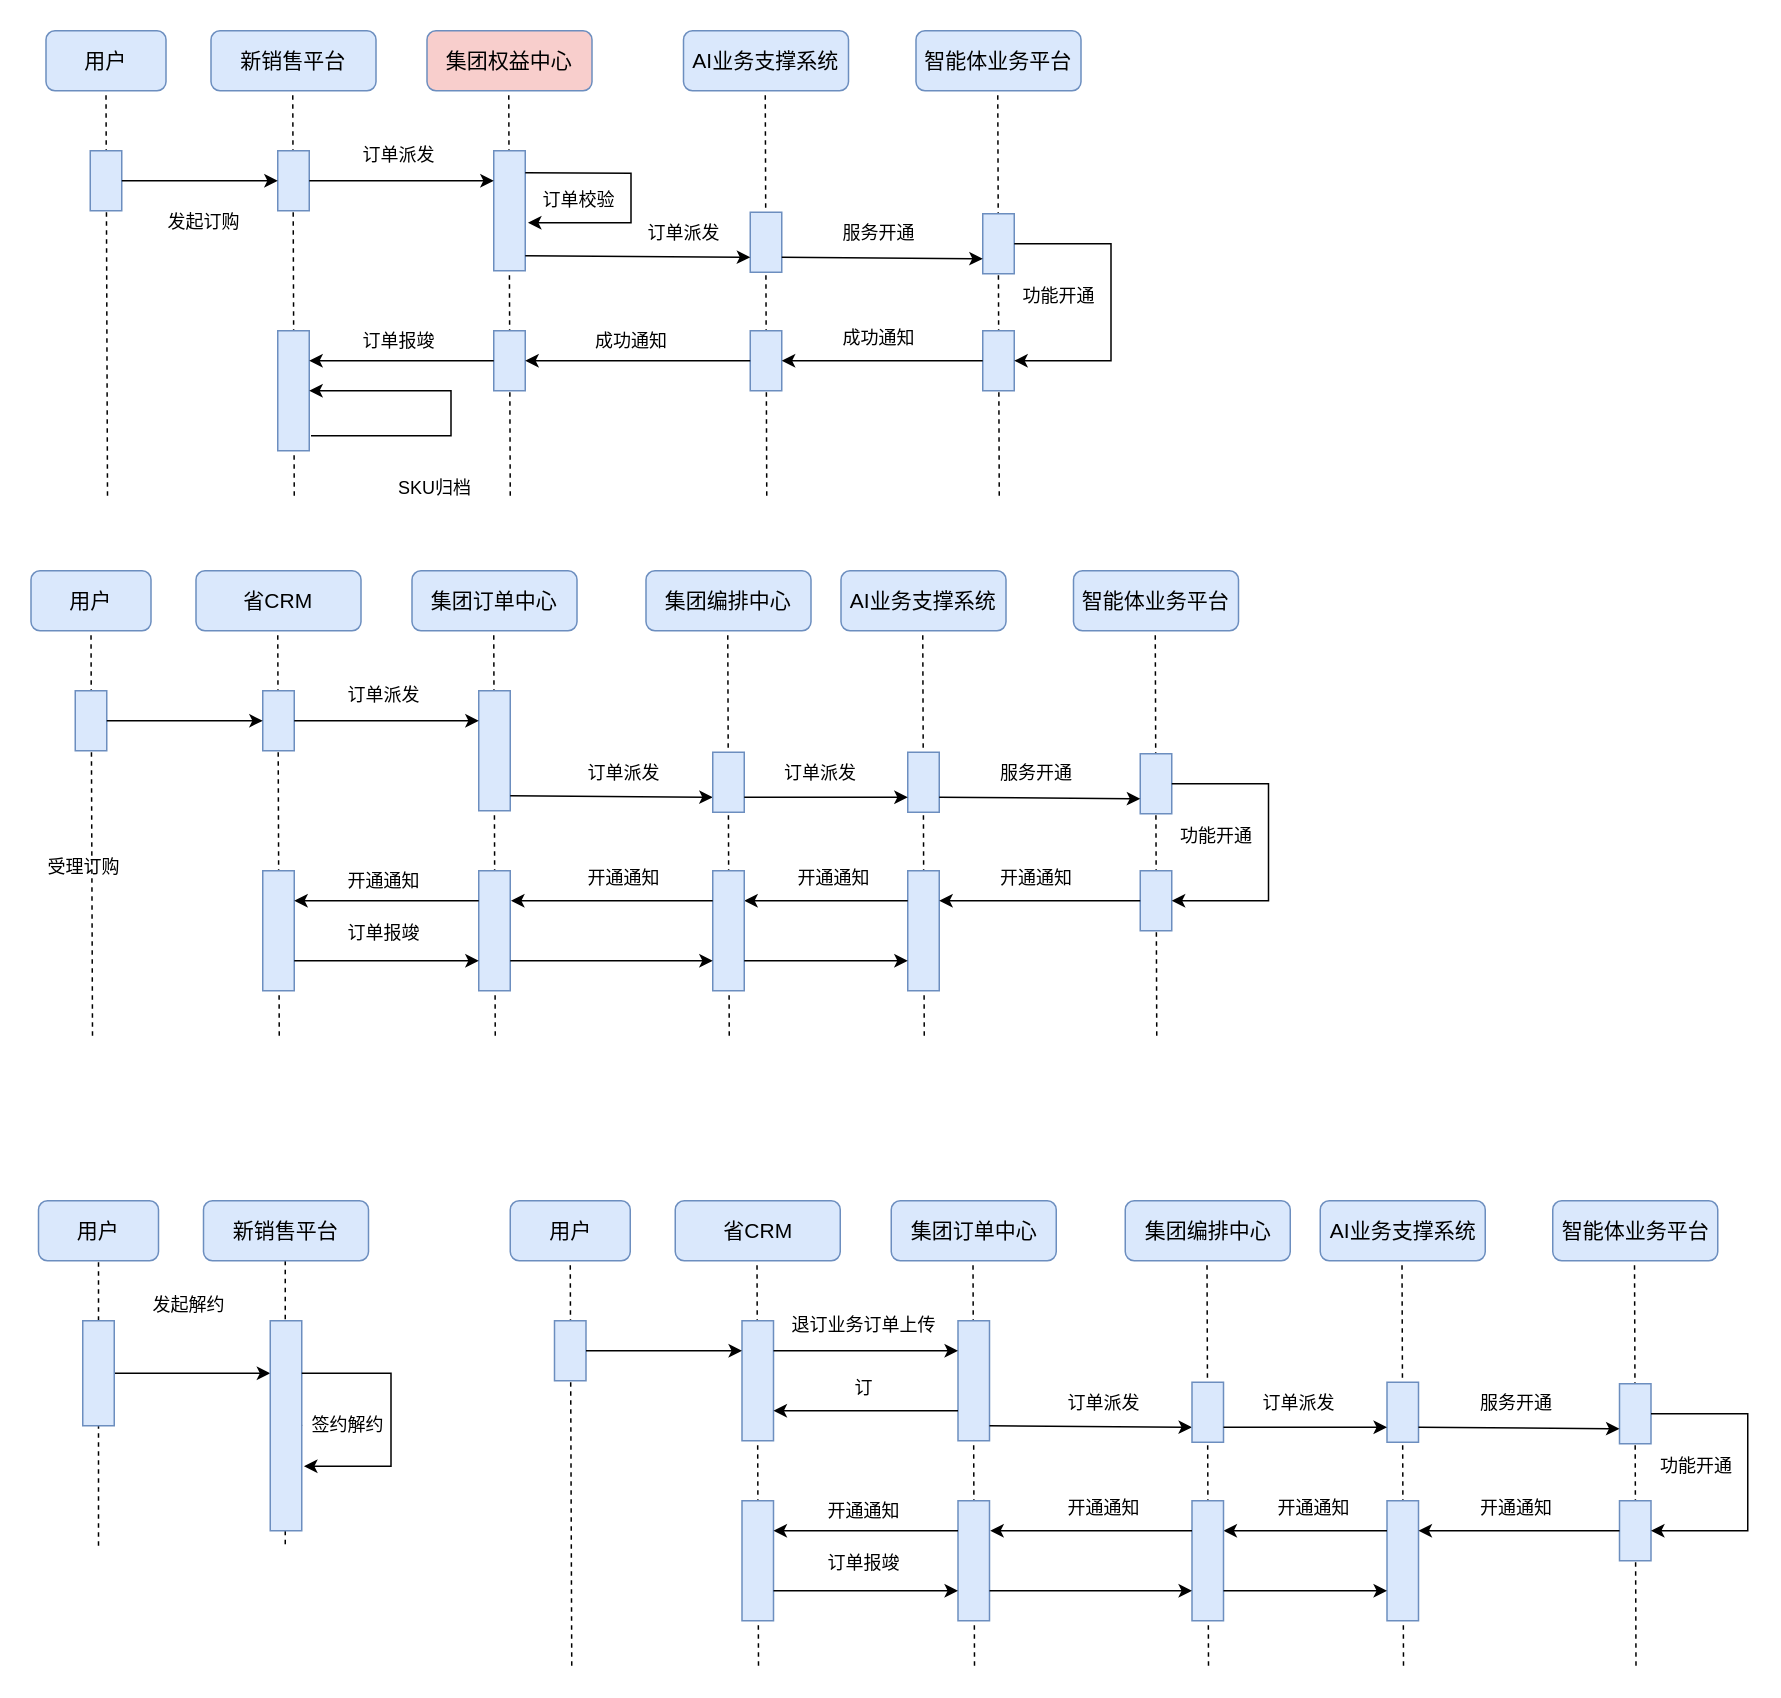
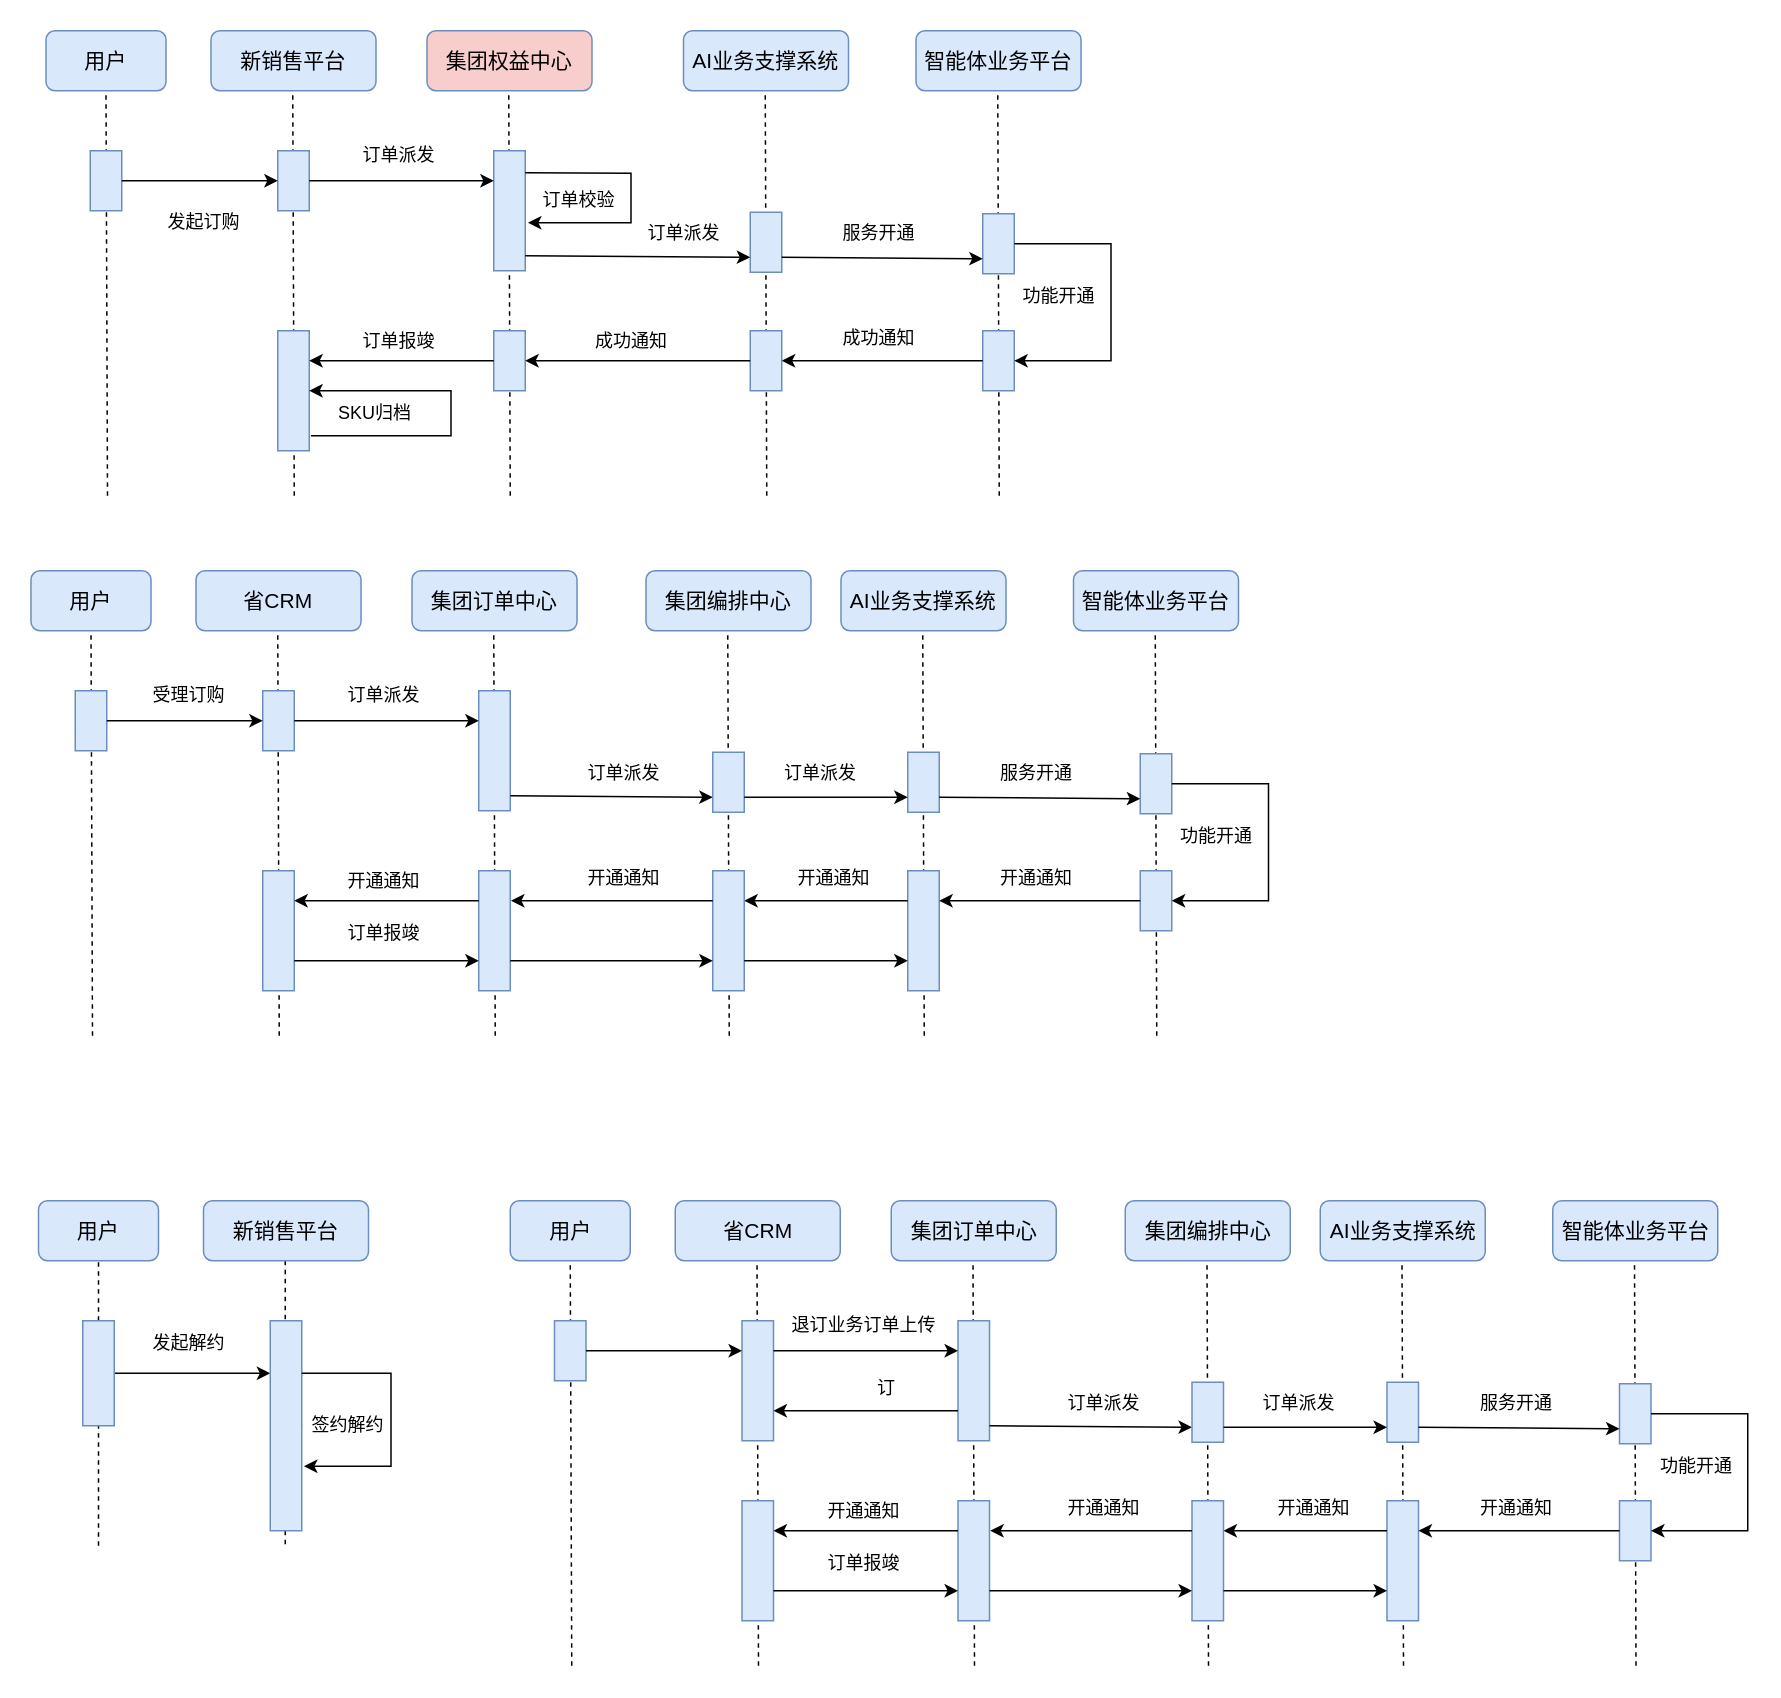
(434, 488) -> (374, 413)
(83, 868) -> (188, 695)
(188, 1306) -> (188, 1343)
(863, 1388) -> (886, 1388)
